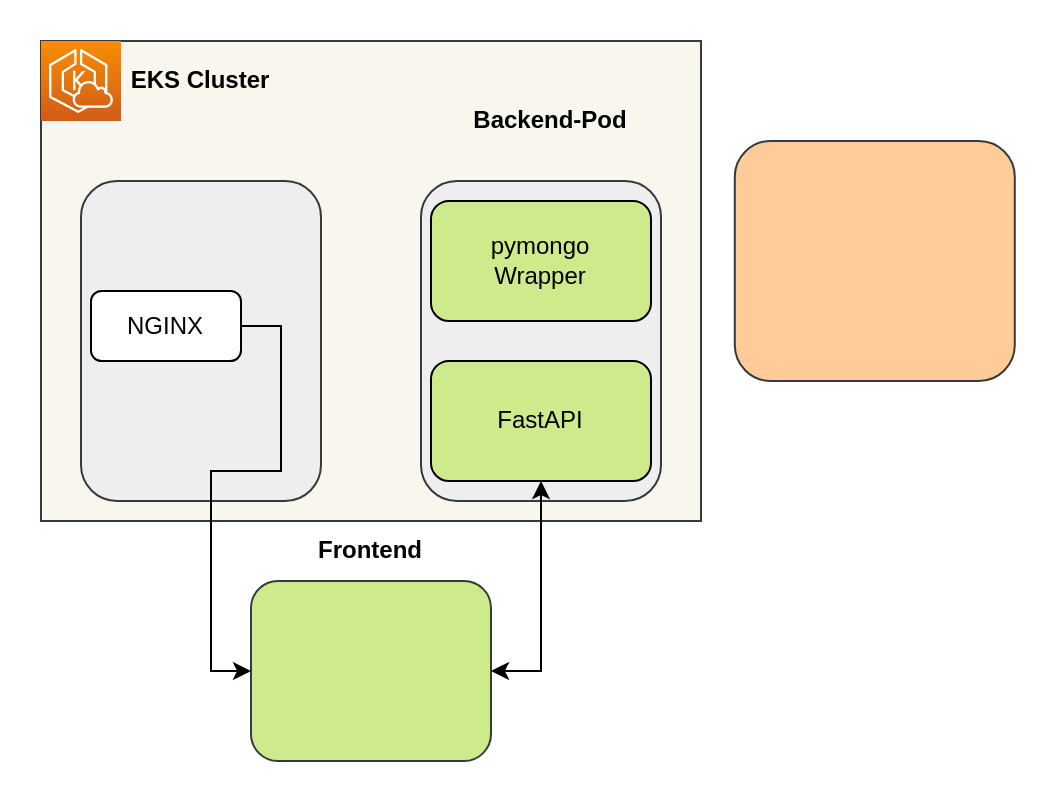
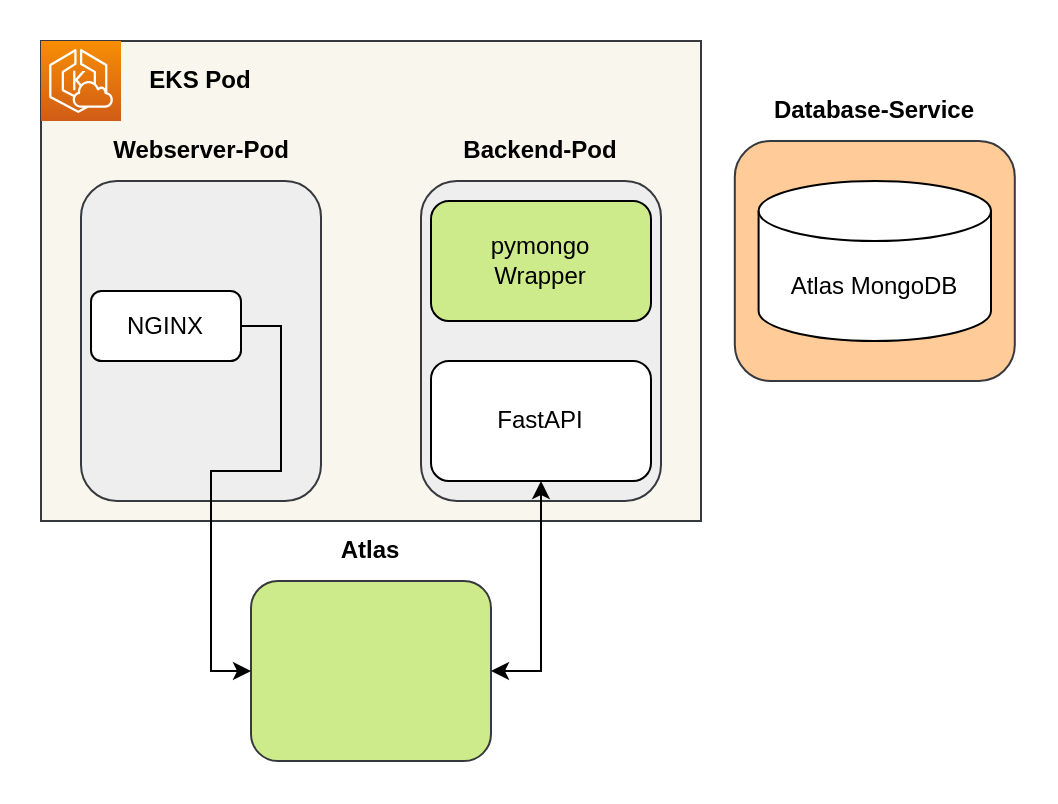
(201, 81) -> (201, 81)
none -> (875, 111)
(551, 121) -> (541, 151)
none -> (201, 151)
none -> (875, 261)
(541, 421) -> (541, 421)
(371, 551) -> (371, 551)
